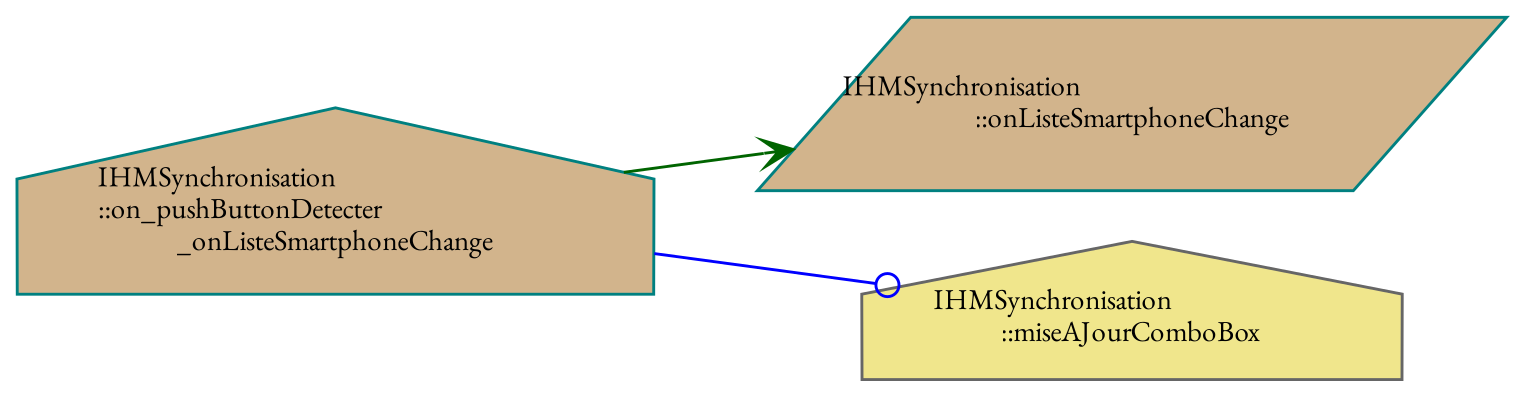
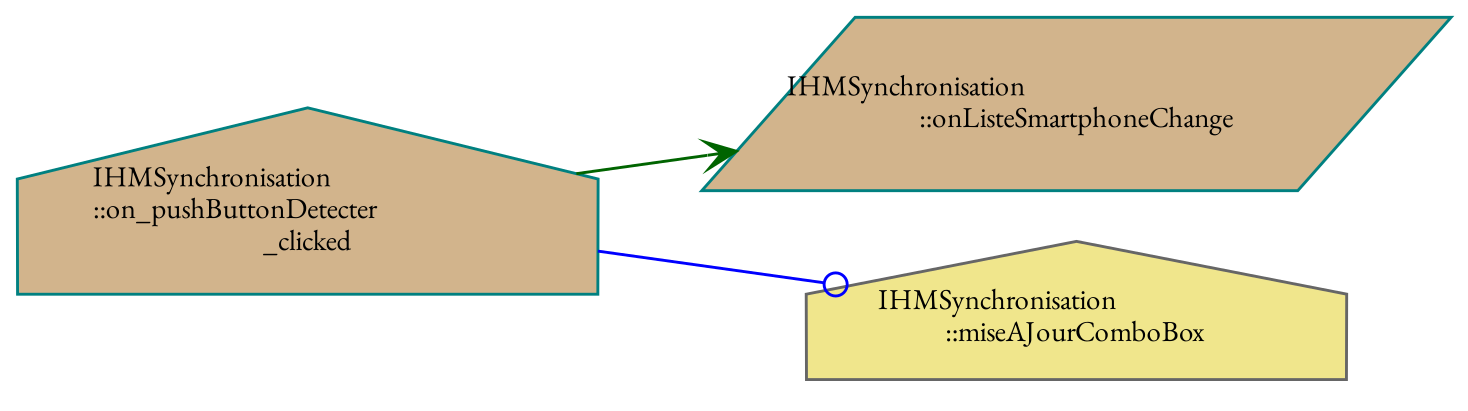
(335, 211) -> (308, 211)
